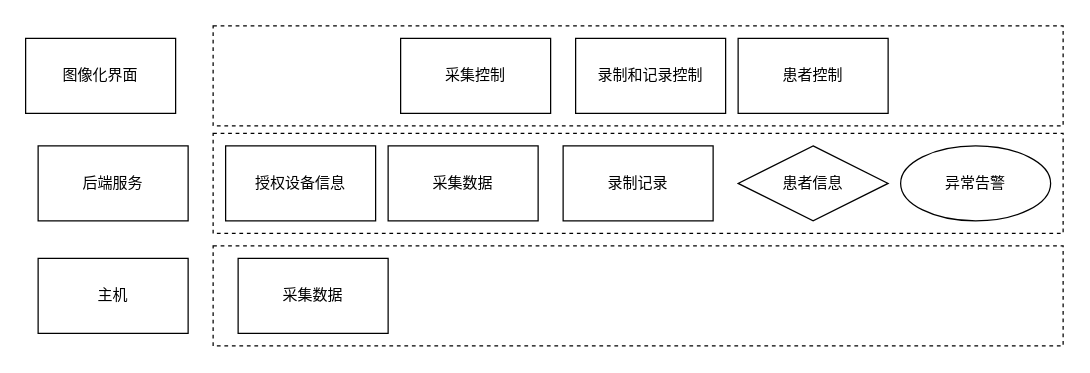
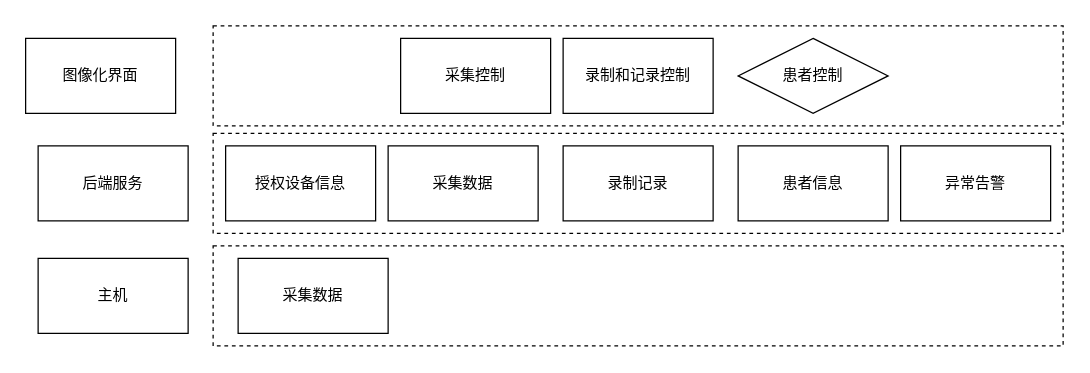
(651, 76) -> (638, 76)
(813, 76) -> (813, 76)
(813, 183) -> (813, 183)
(976, 183) -> (976, 183)
